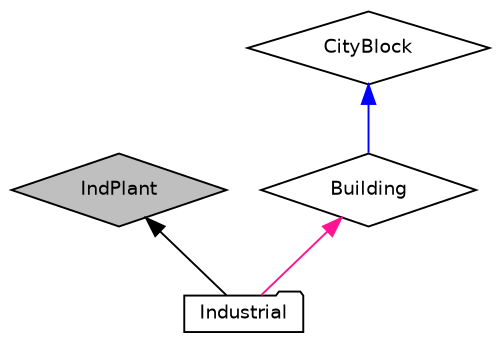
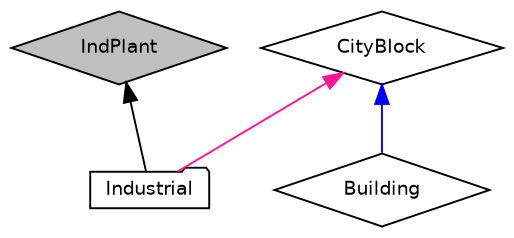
(294, 263) -> (252, 127)
